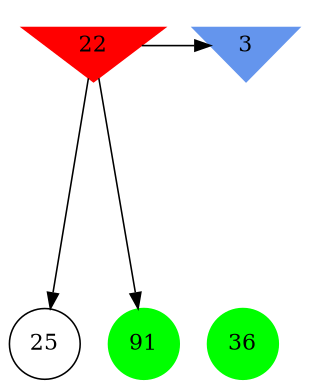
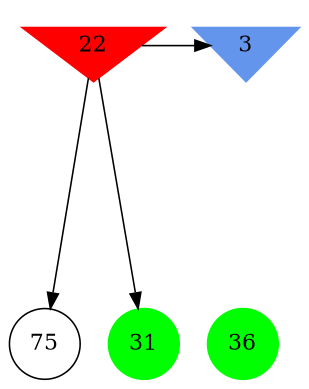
(45, 344) -> (45, 344)
(144, 344) -> (144, 344)
